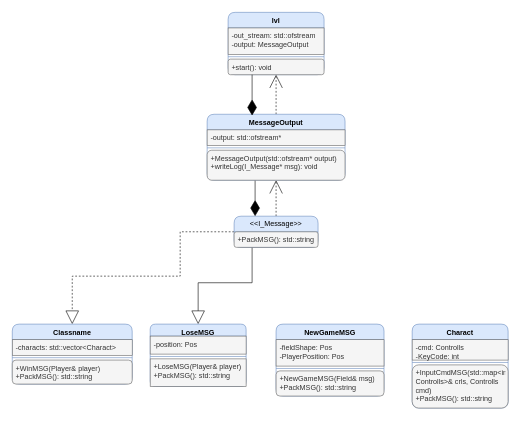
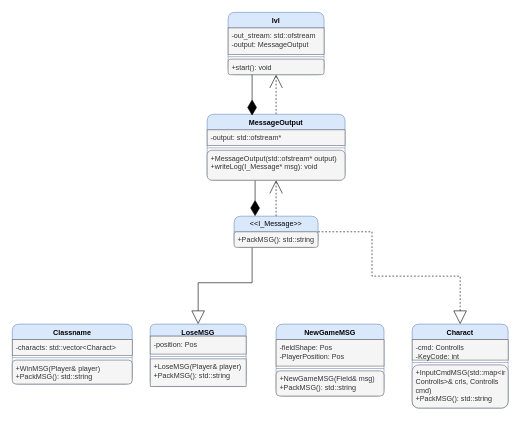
(157, 276) -> none
none -> (385, 276)
